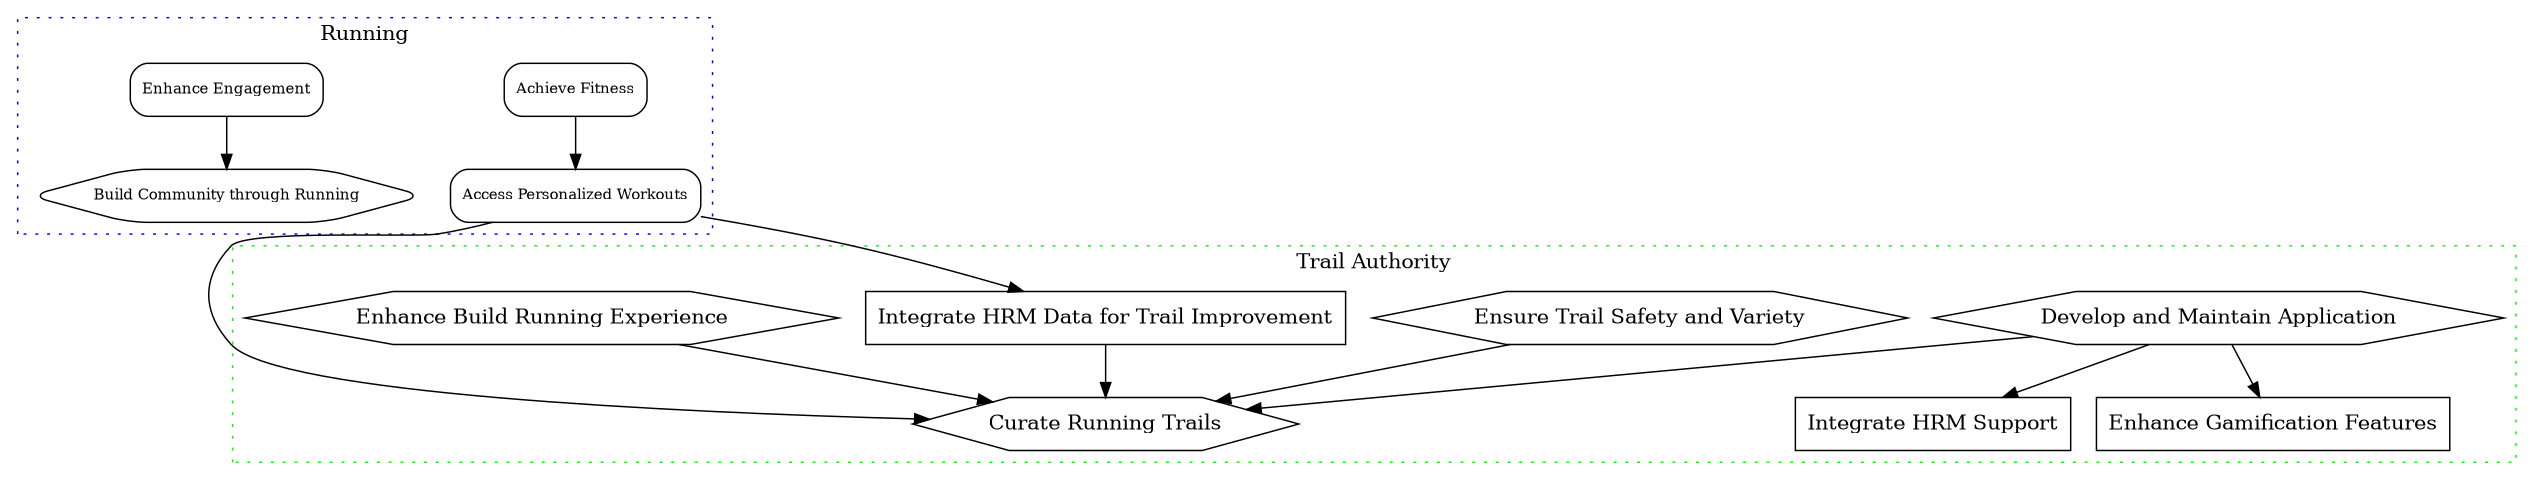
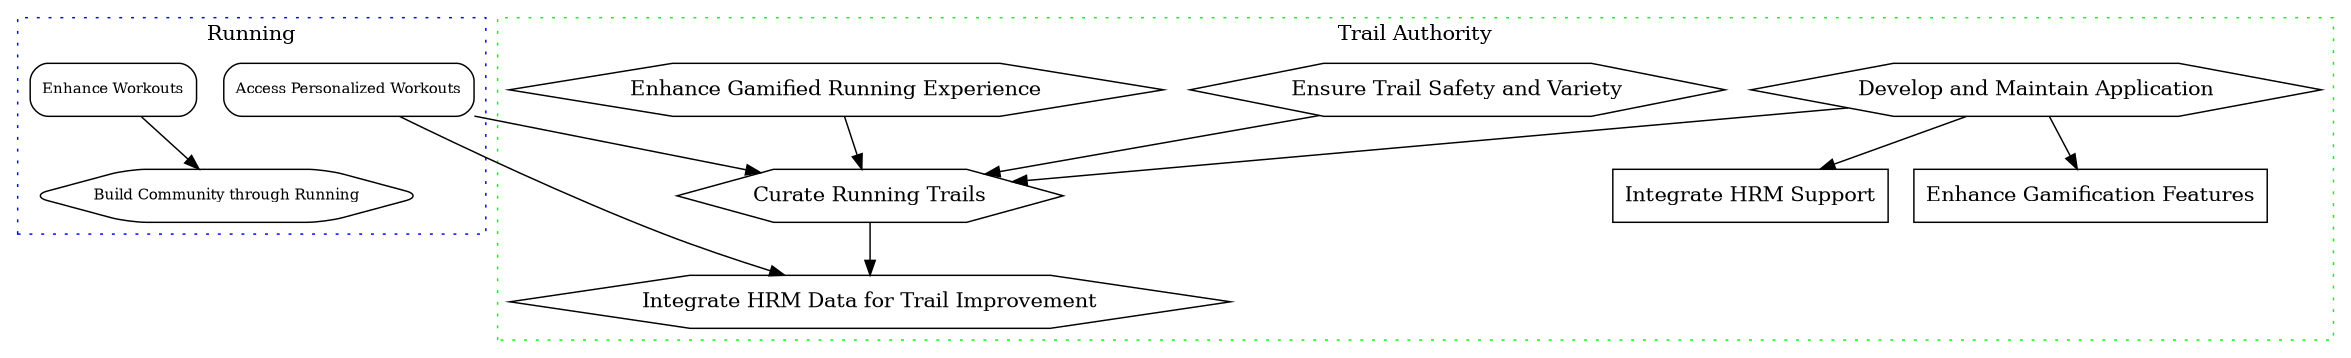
(227, 90) -> (113, 90)
(576, 90) -> none
(542, 318) -> (836, 90)
(1106, 318) -> (870, 302)
(1106, 364) -> (870, 242)
